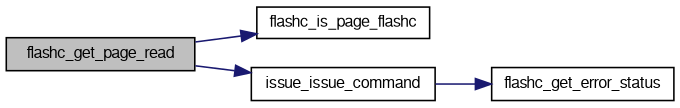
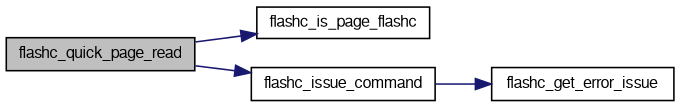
(101, 54) -> (101, 54)
(343, 84) -> (343, 84)
(583, 84) -> (583, 84)
